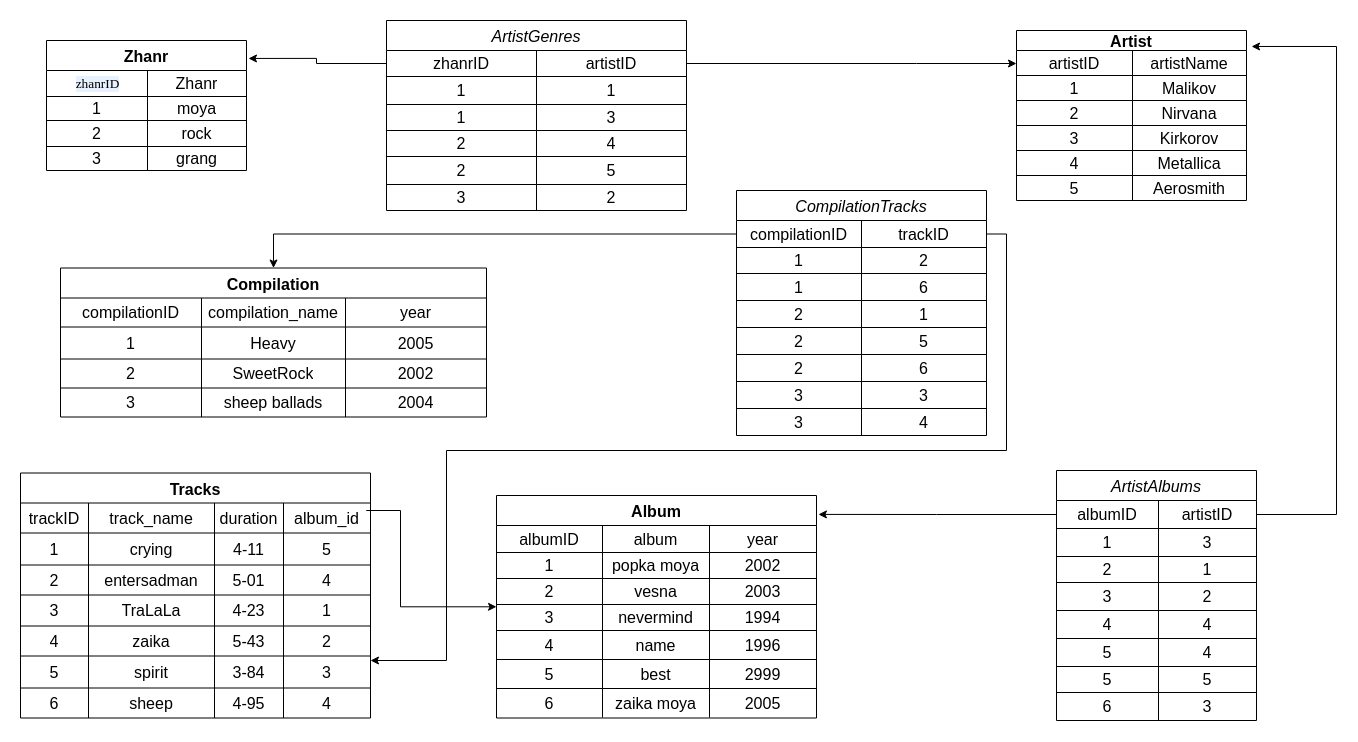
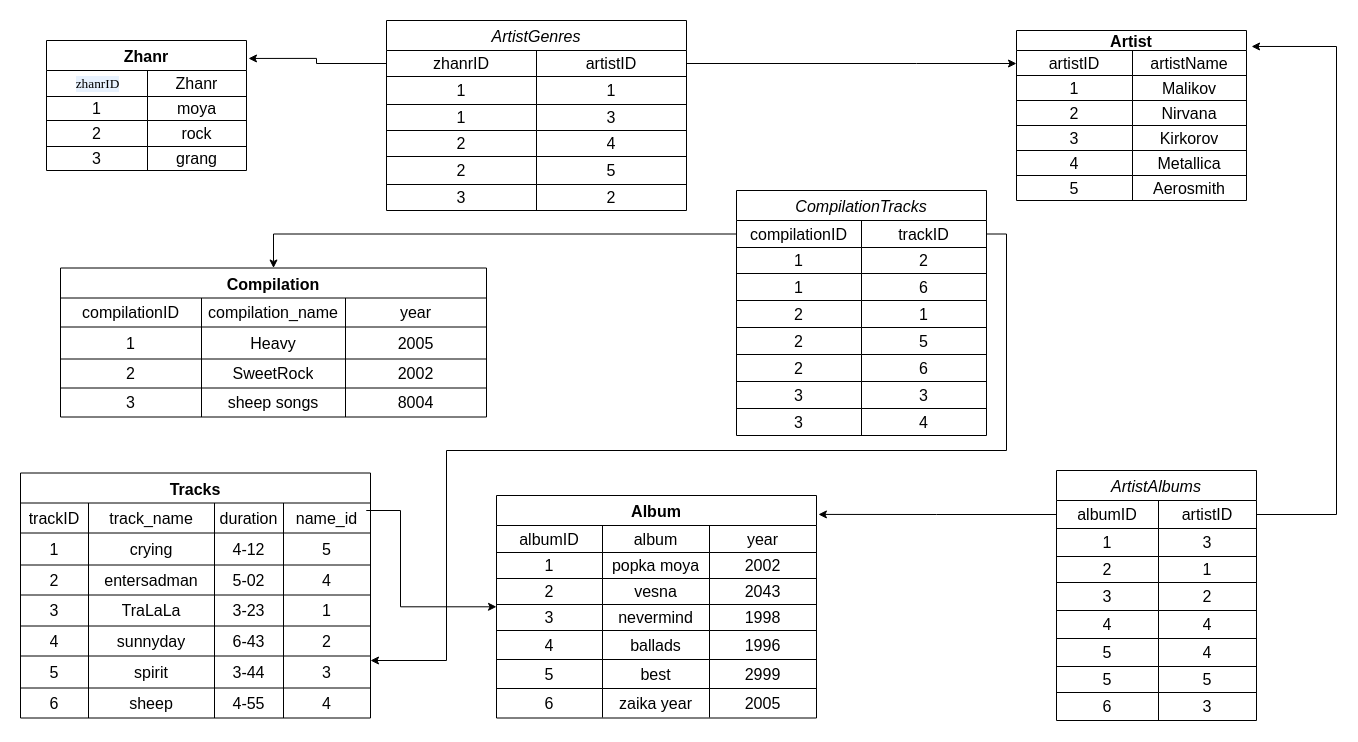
(274, 403) -> (274, 403)
(416, 403) -> (416, 403)
(327, 519) -> (327, 519)
(249, 550) -> (249, 550)
(249, 581) -> (249, 581)
(763, 592) -> (763, 592)
(249, 611) -> (249, 611)
(763, 618) -> (763, 618)
(152, 642) -> (152, 642)
(249, 642) -> (249, 642)
(656, 646) -> (656, 646)
(249, 673) -> (249, 673)
(249, 704) -> (249, 704)
(656, 704) -> (656, 704)
